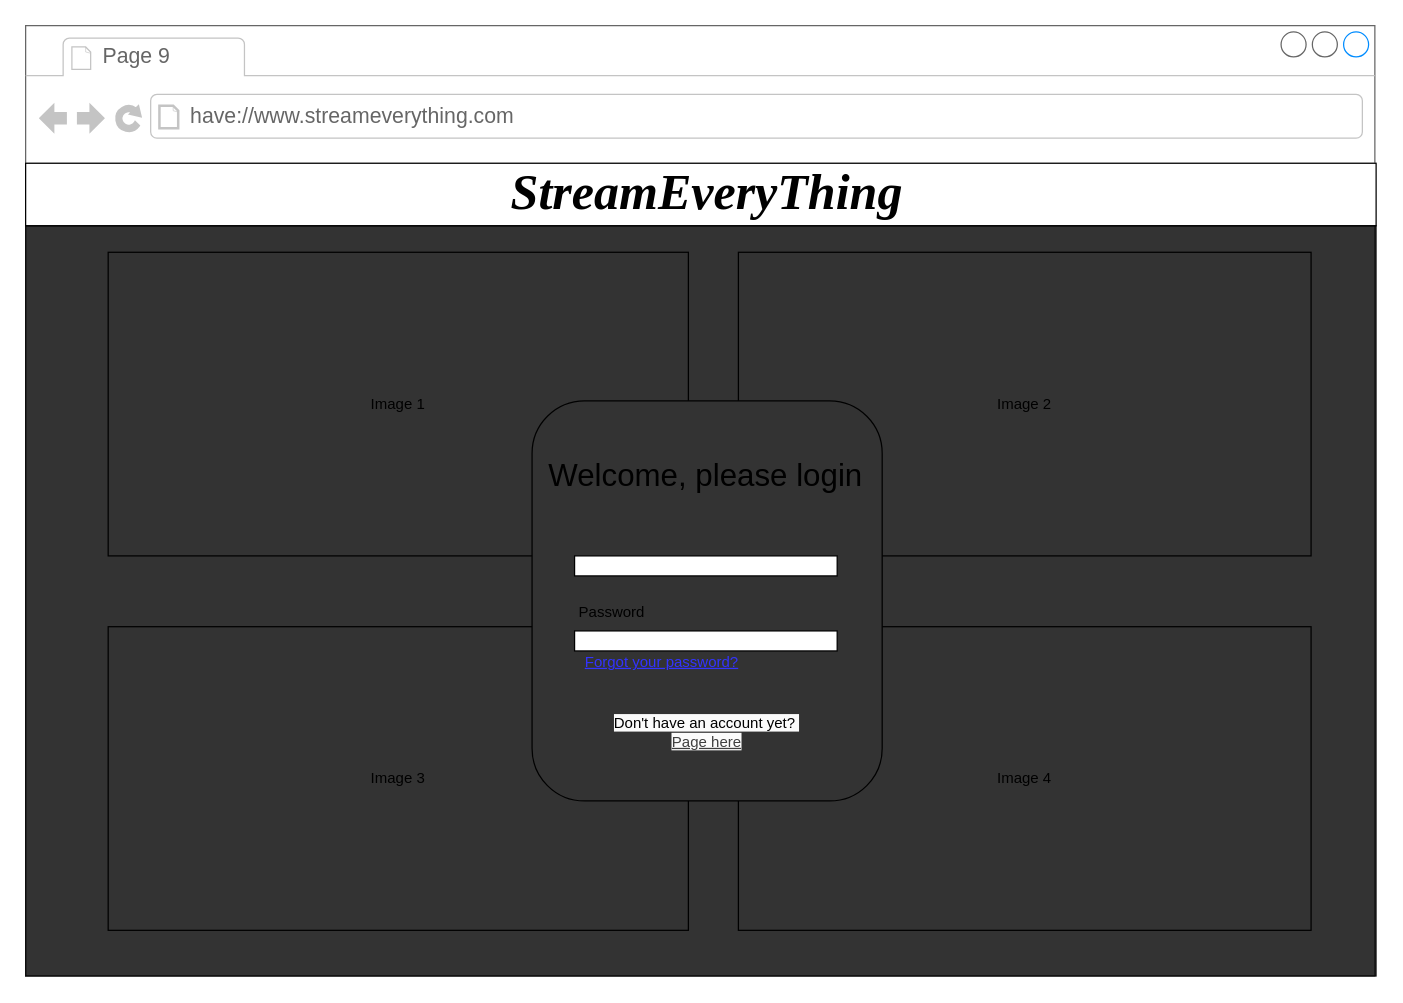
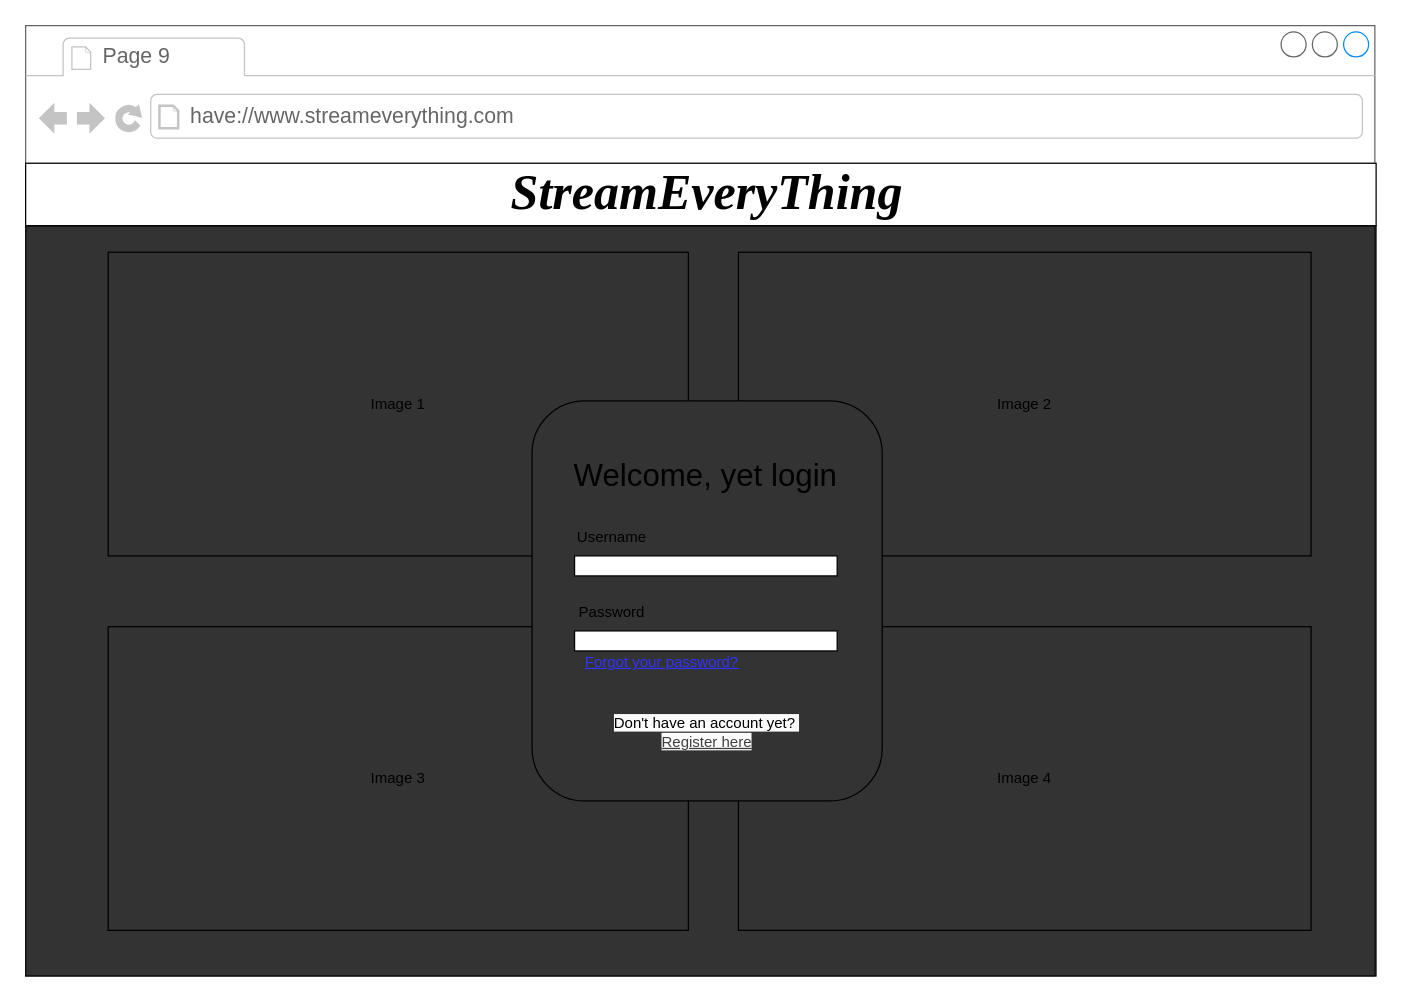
(706, 474) -> (706, 474)
none -> (612, 537)
(707, 732) -> (707, 732)
